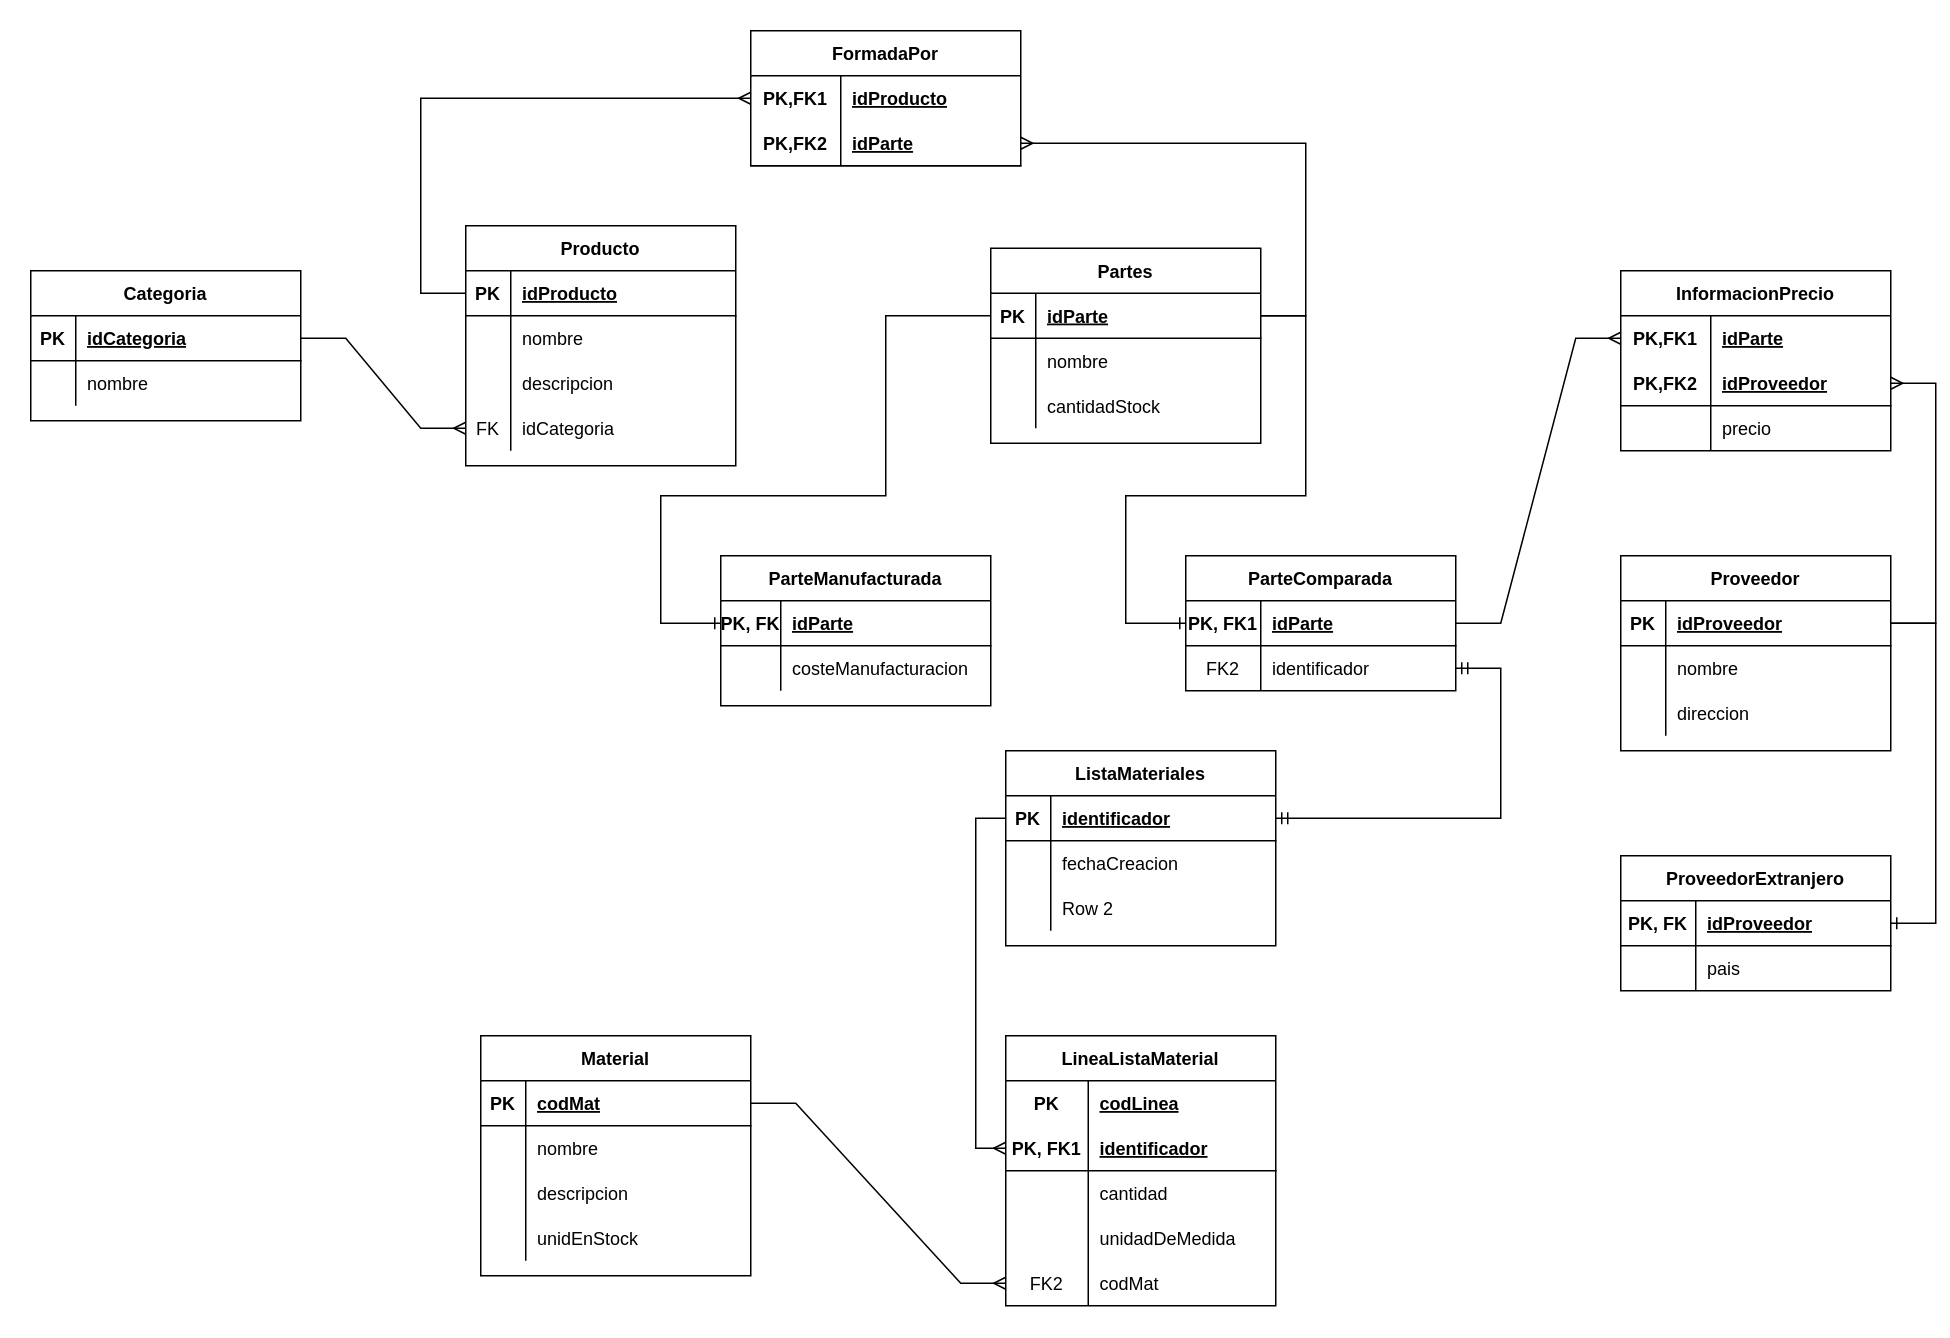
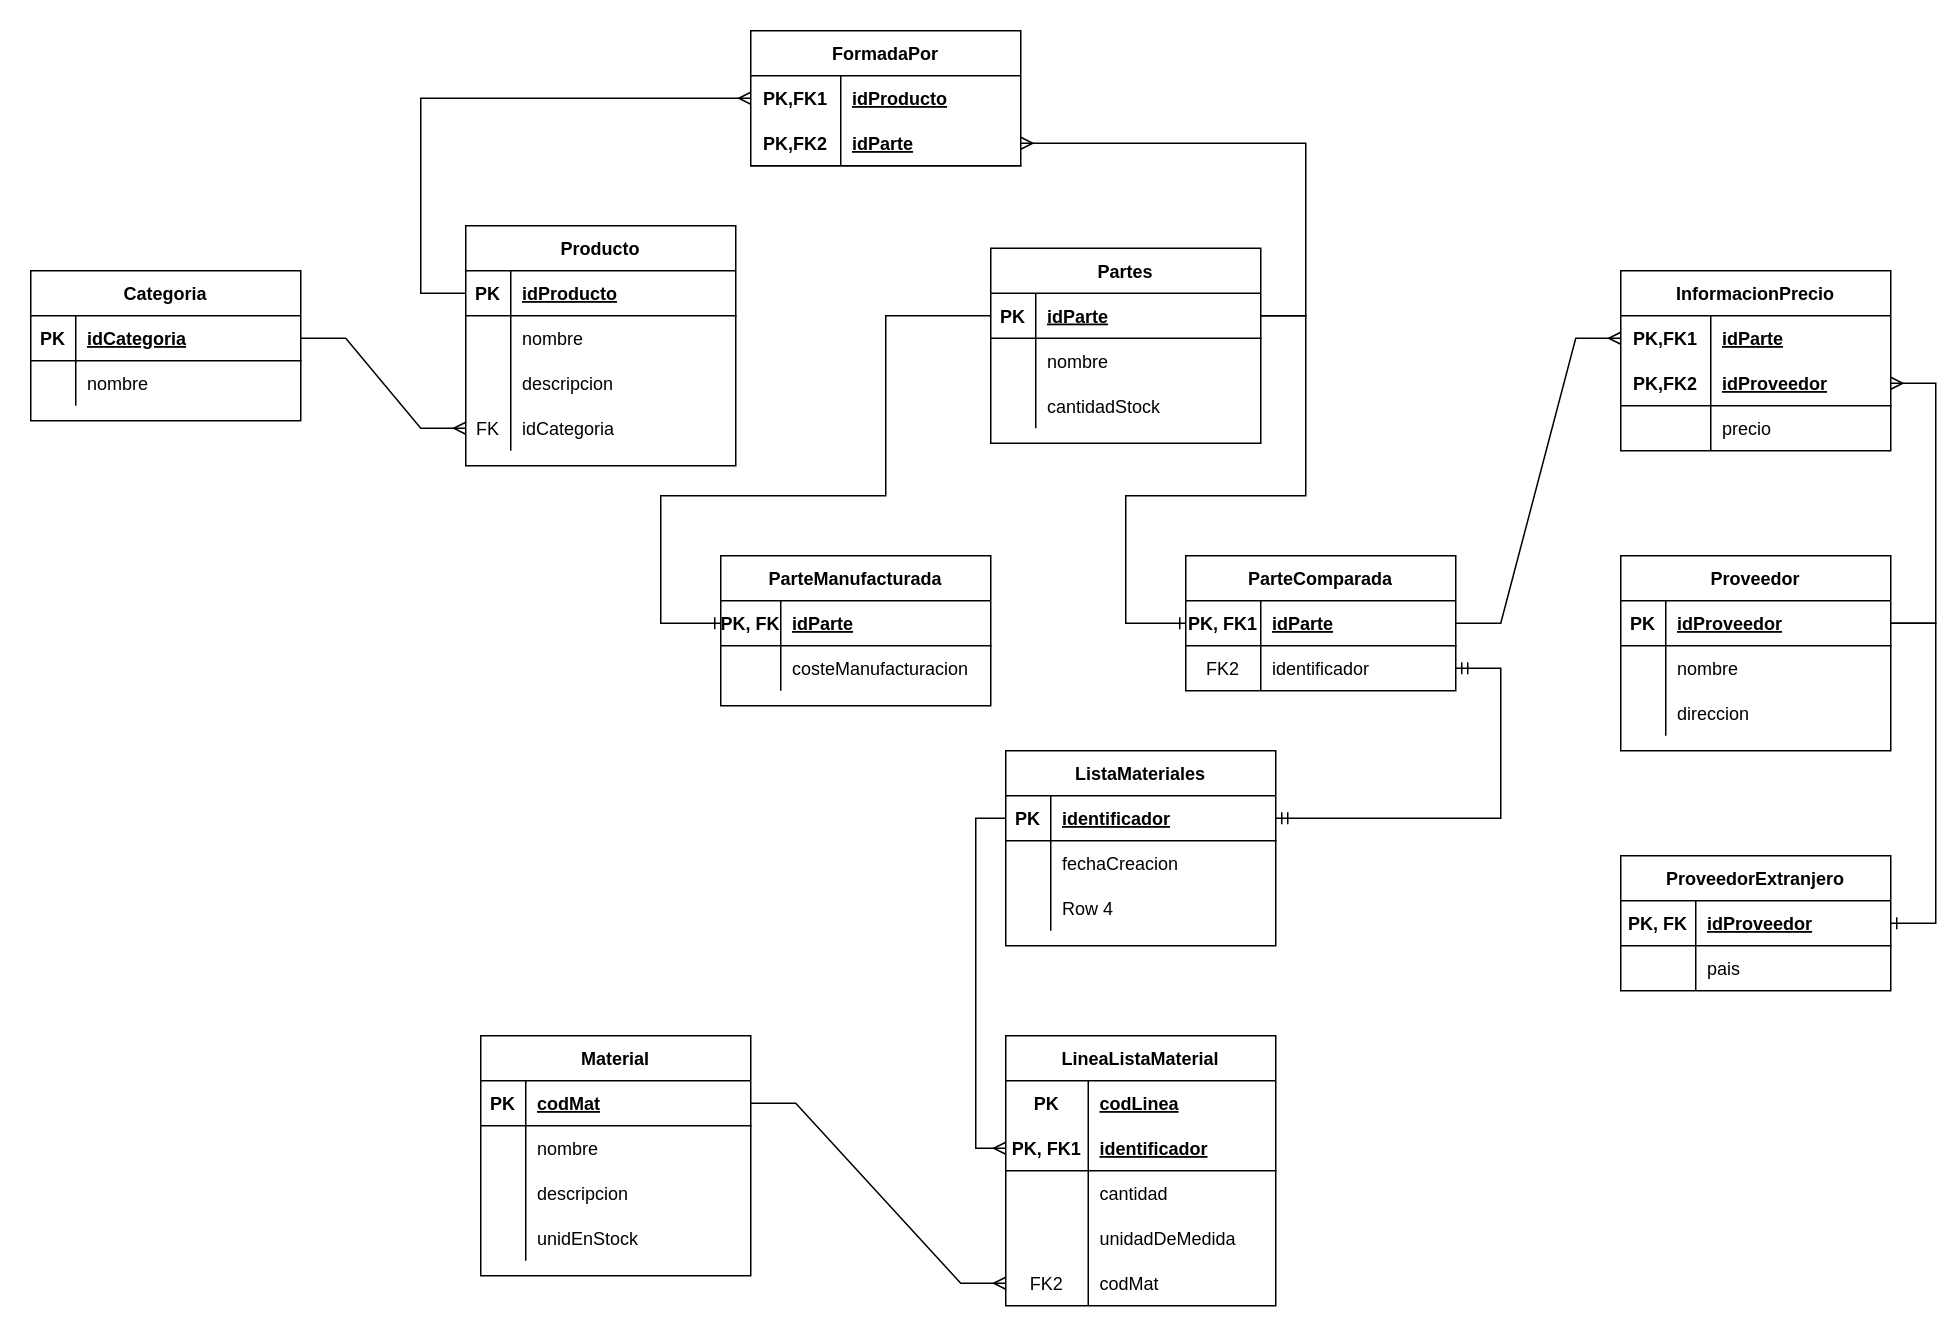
(1085, 909) -> (1085, 909)
